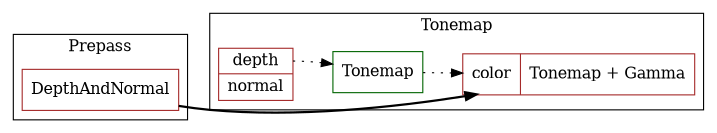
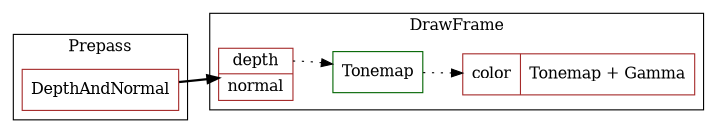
(457, 26) -> (457, 26)
(322, 111) -> (195, 80)
